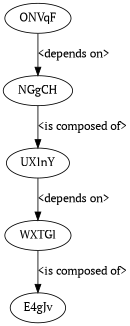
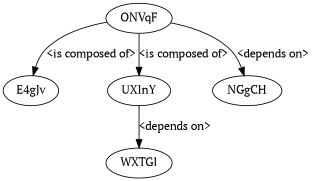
(38, 123) -> (139, 50)
(38, 267) -> (65, 36)
